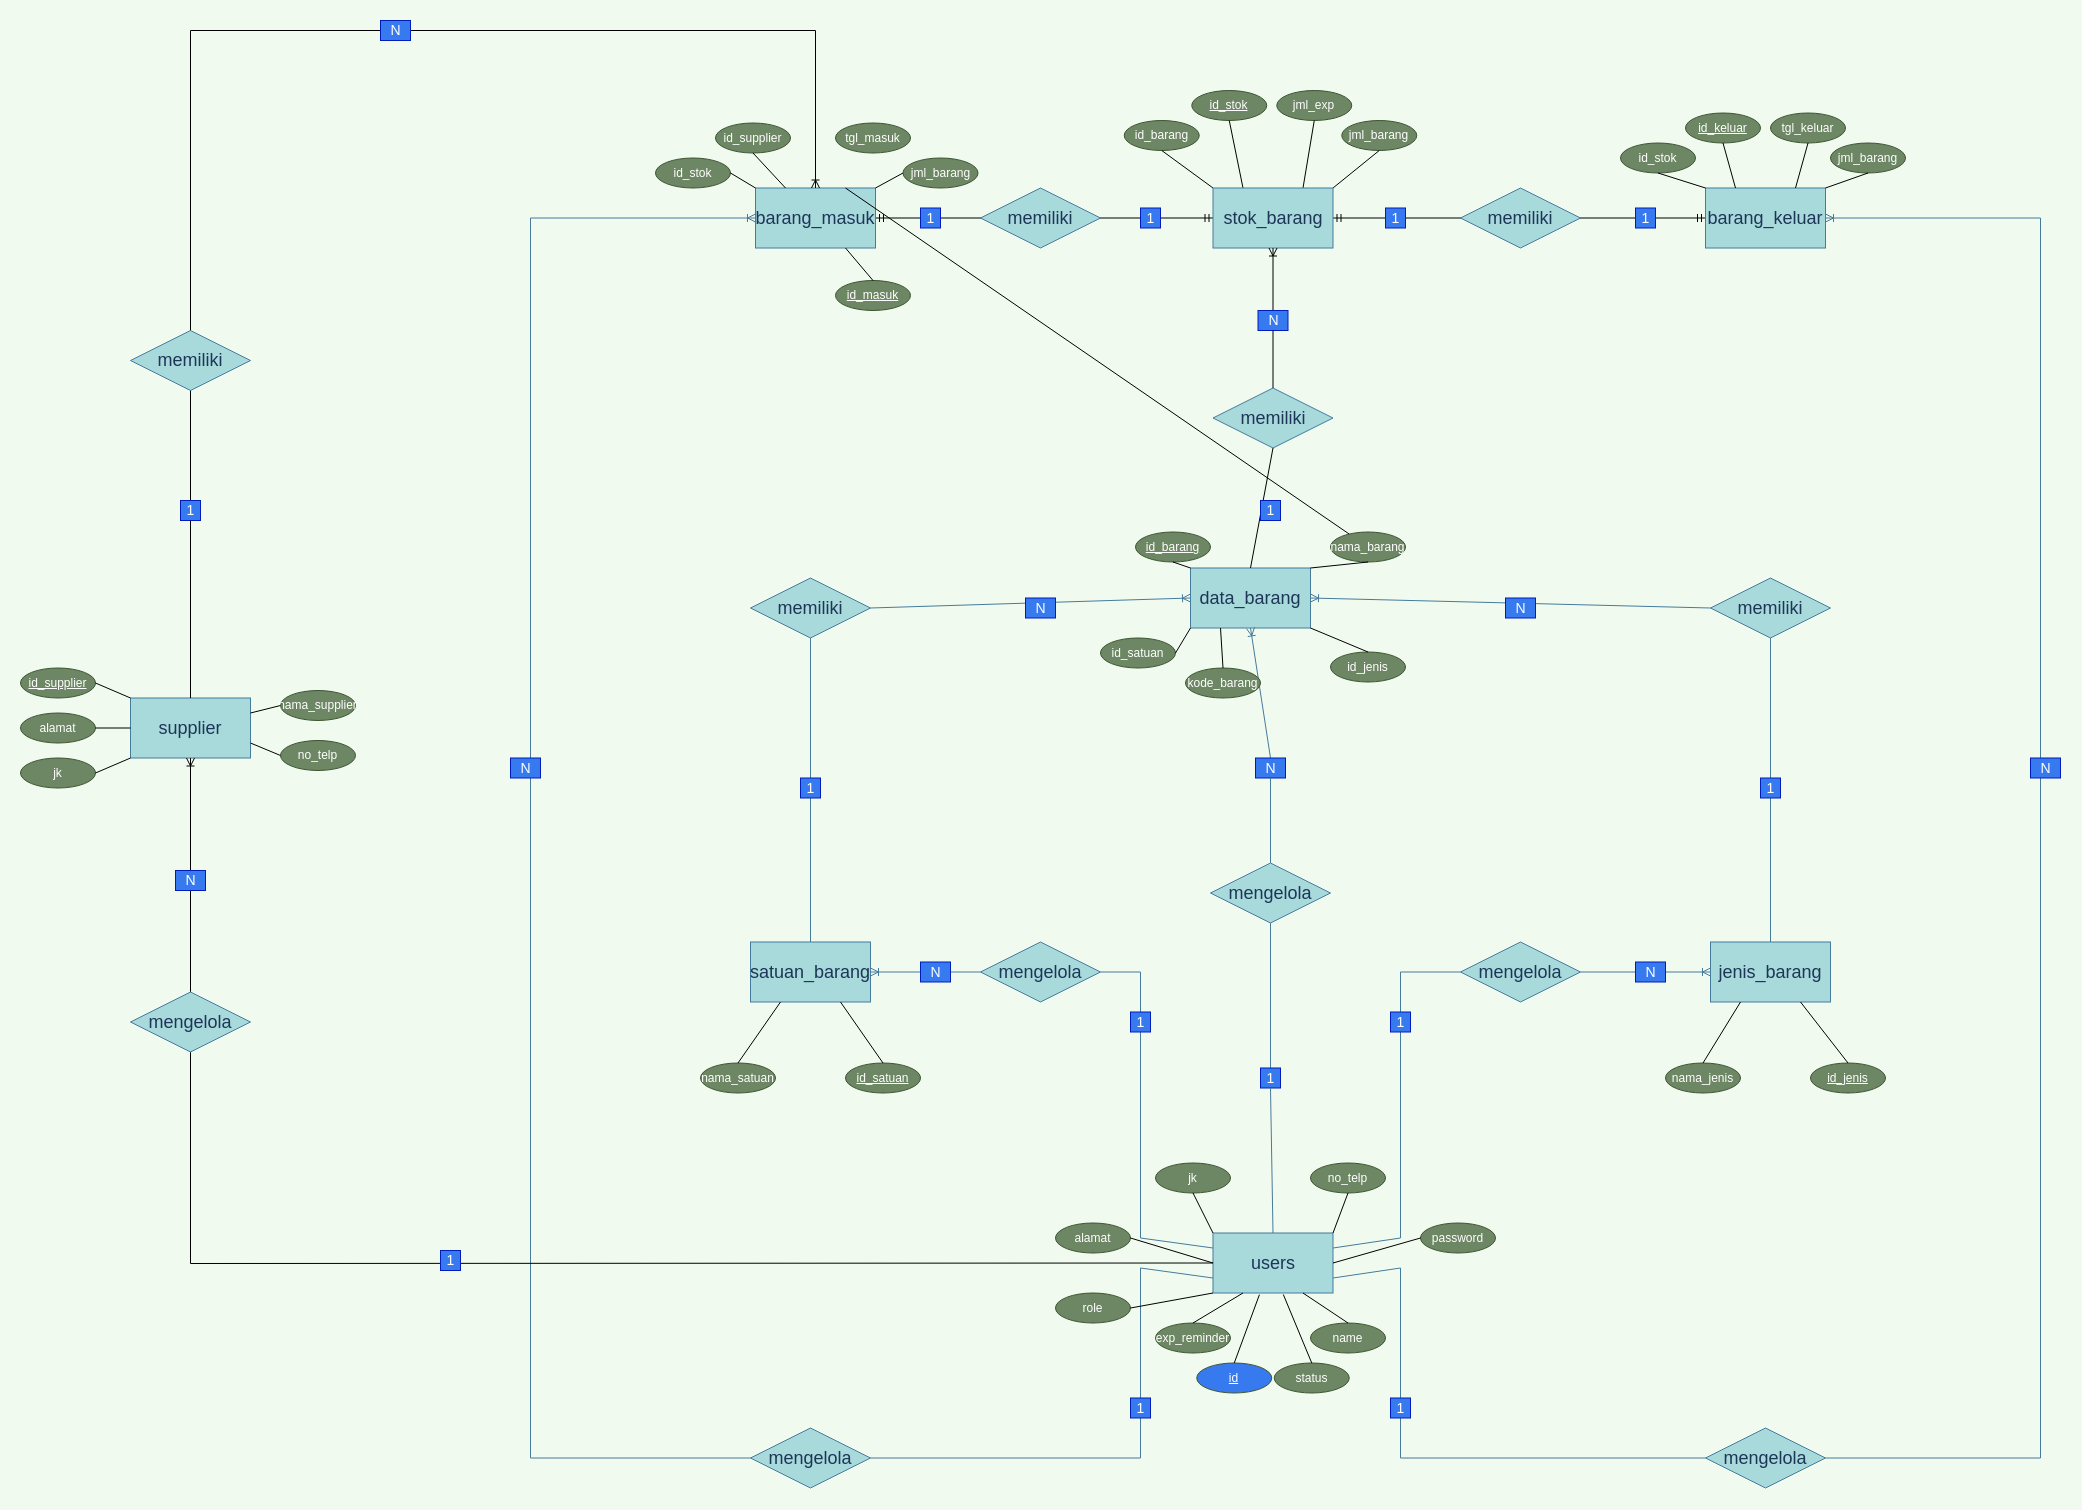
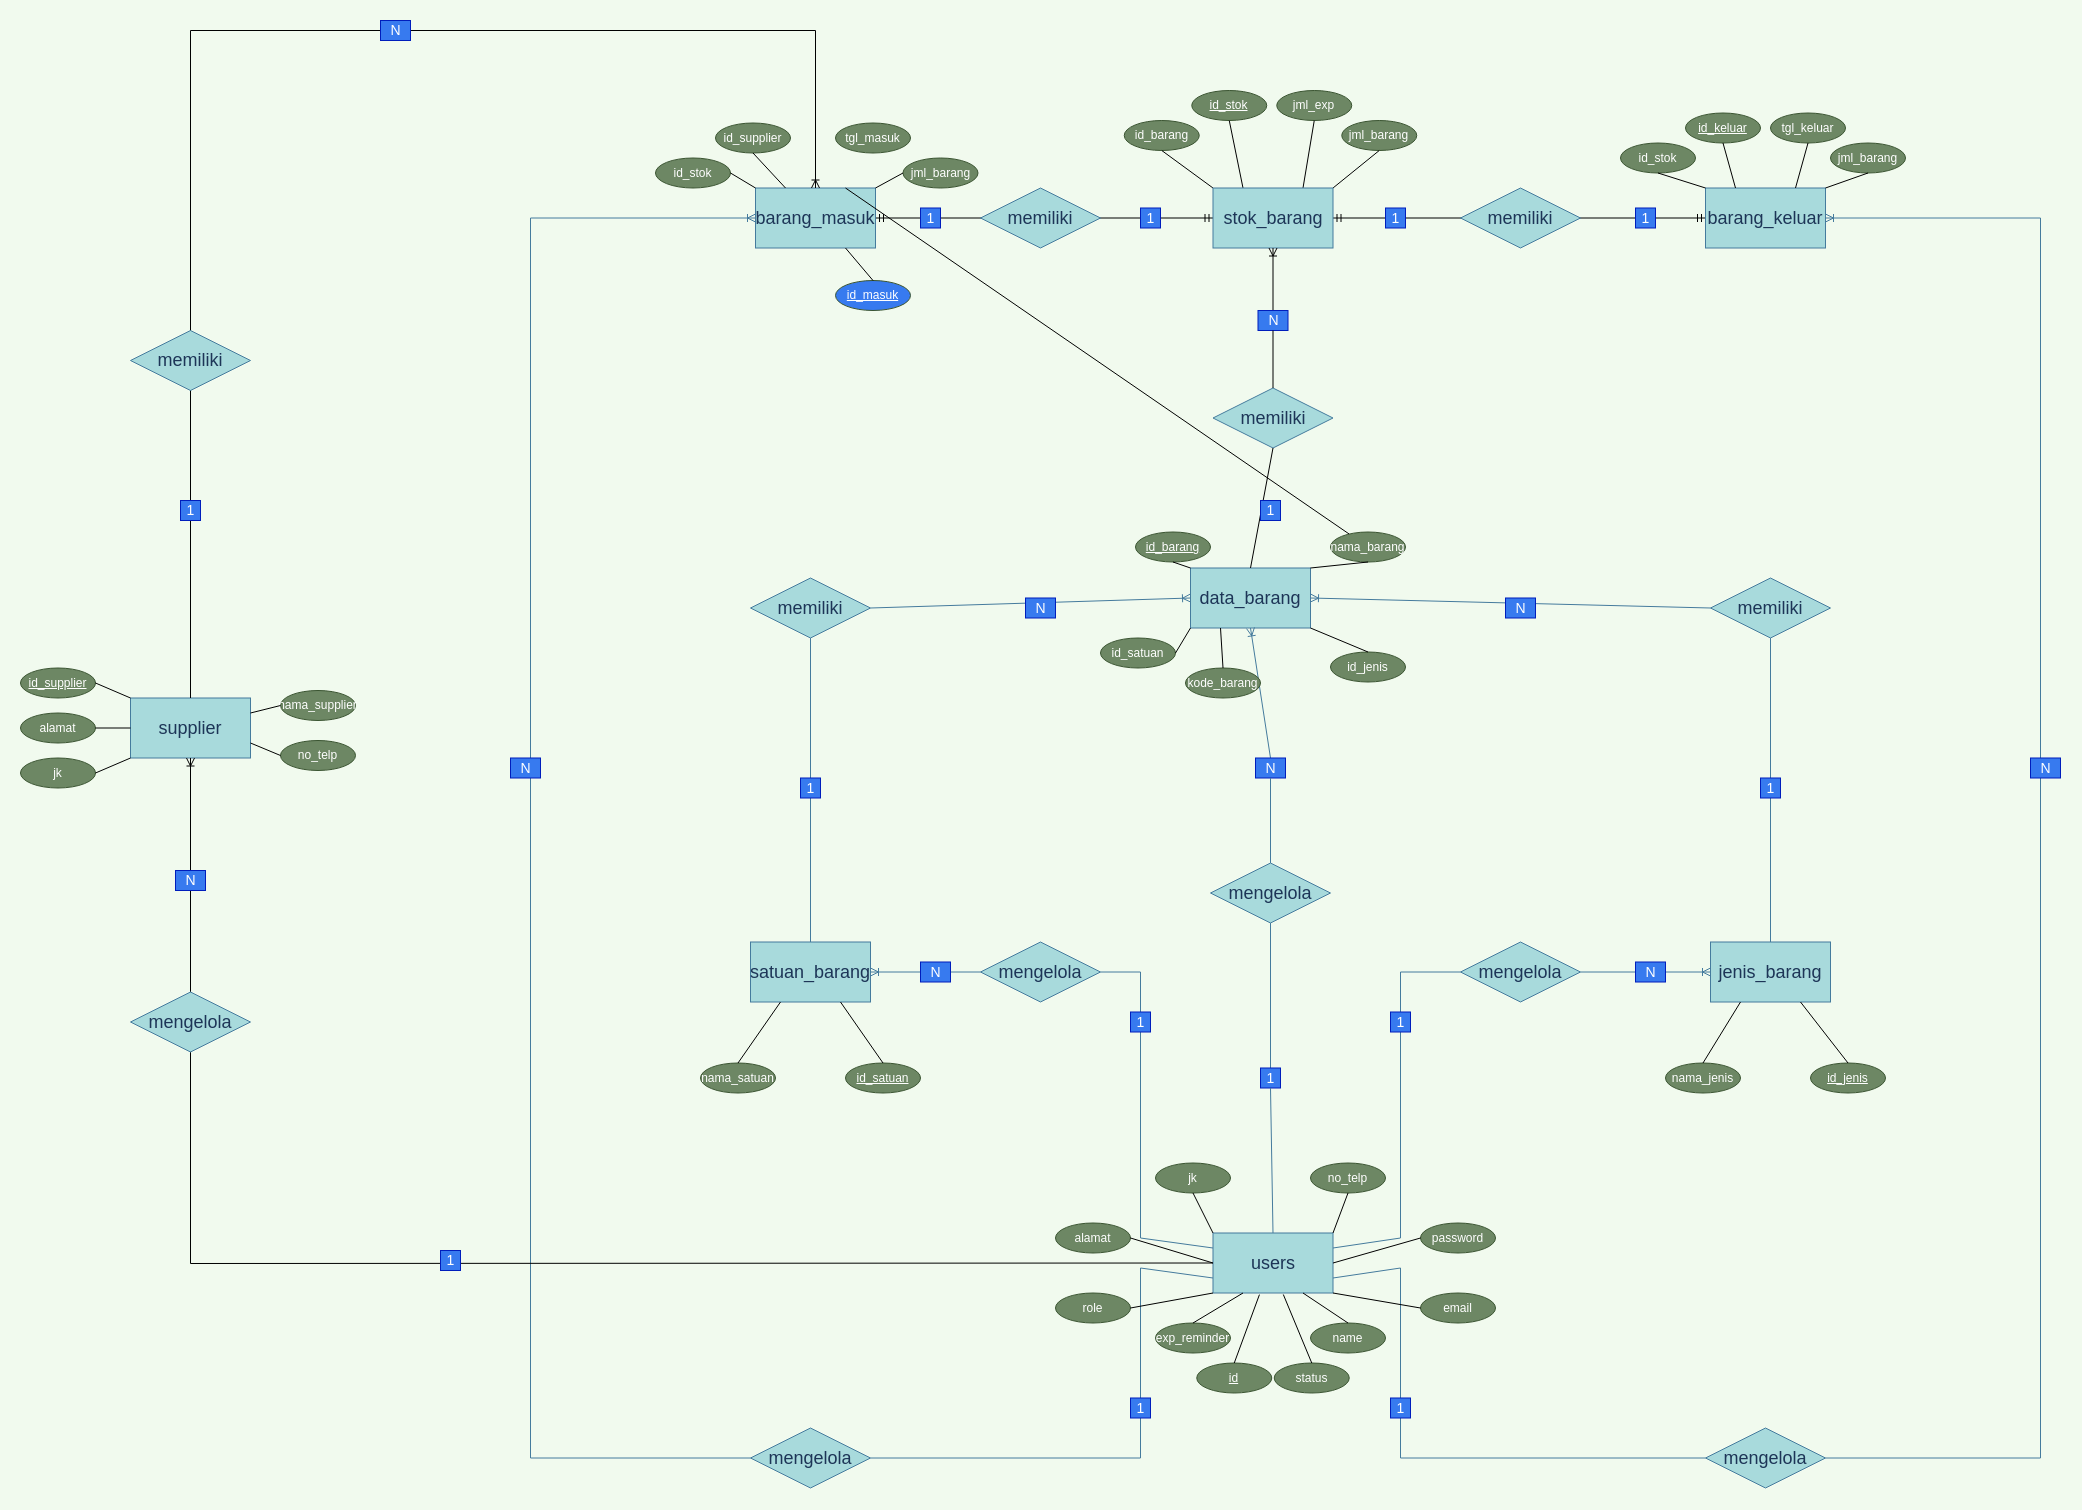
(873, 296) -> (873, 296)
none -> (1377, 1301)
none -> (1458, 1308)
(1234, 1378) -> (1234, 1378)
